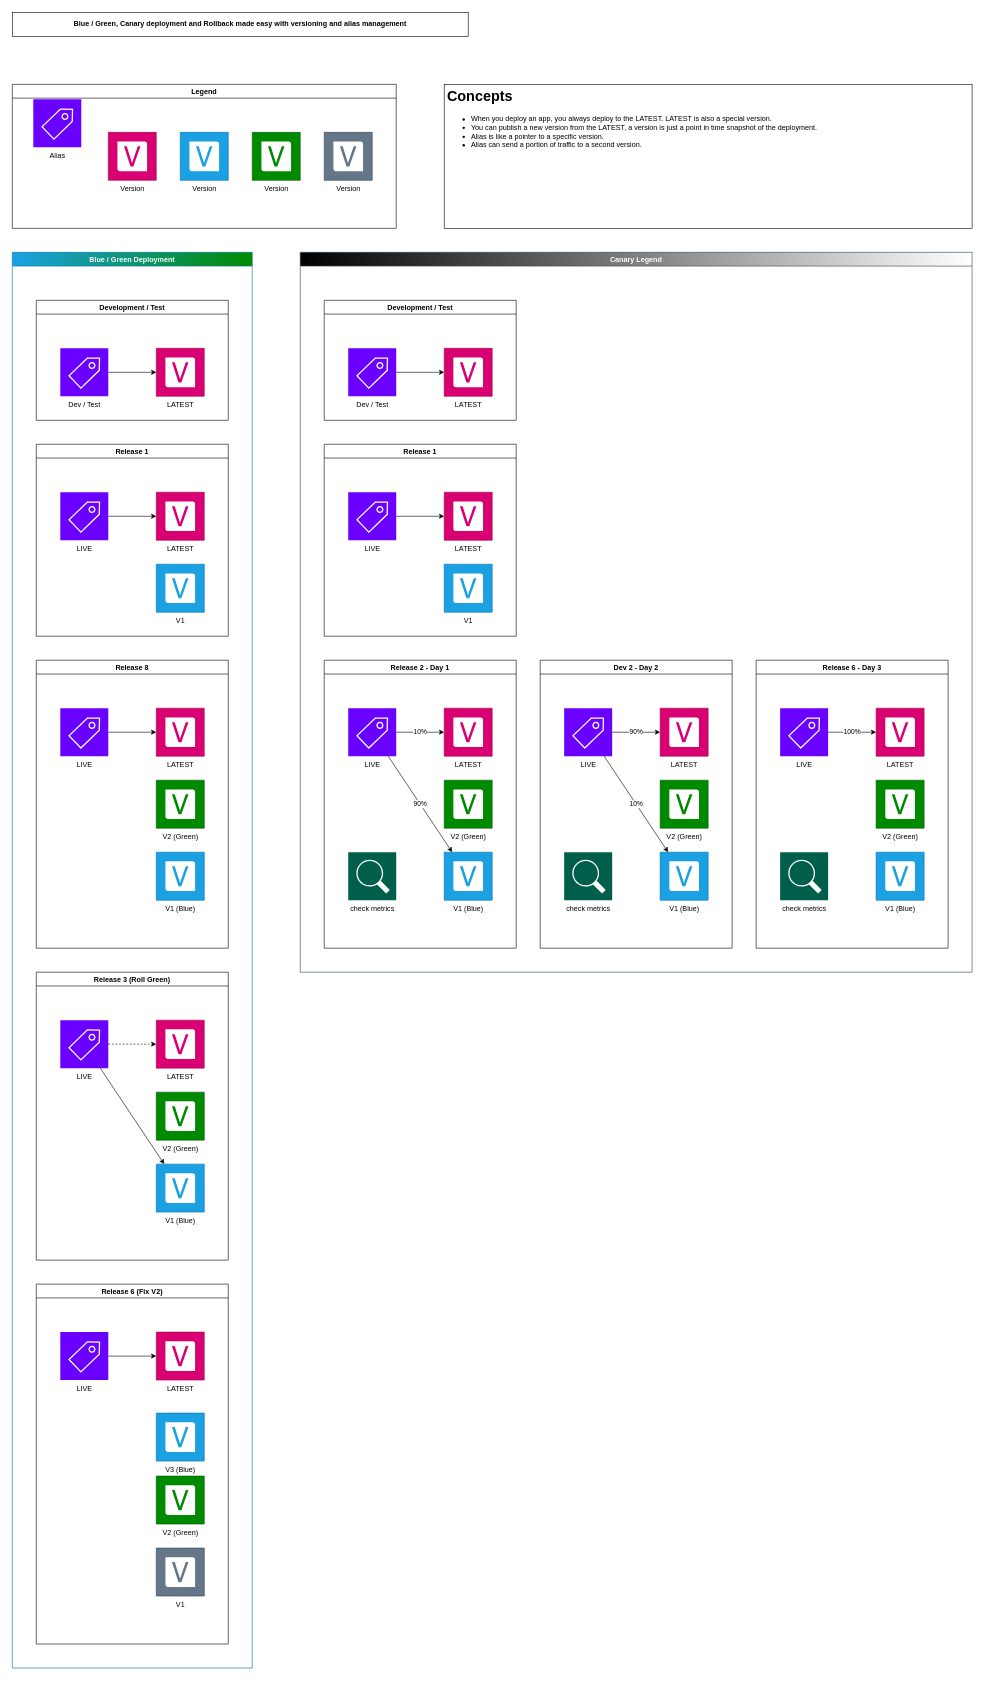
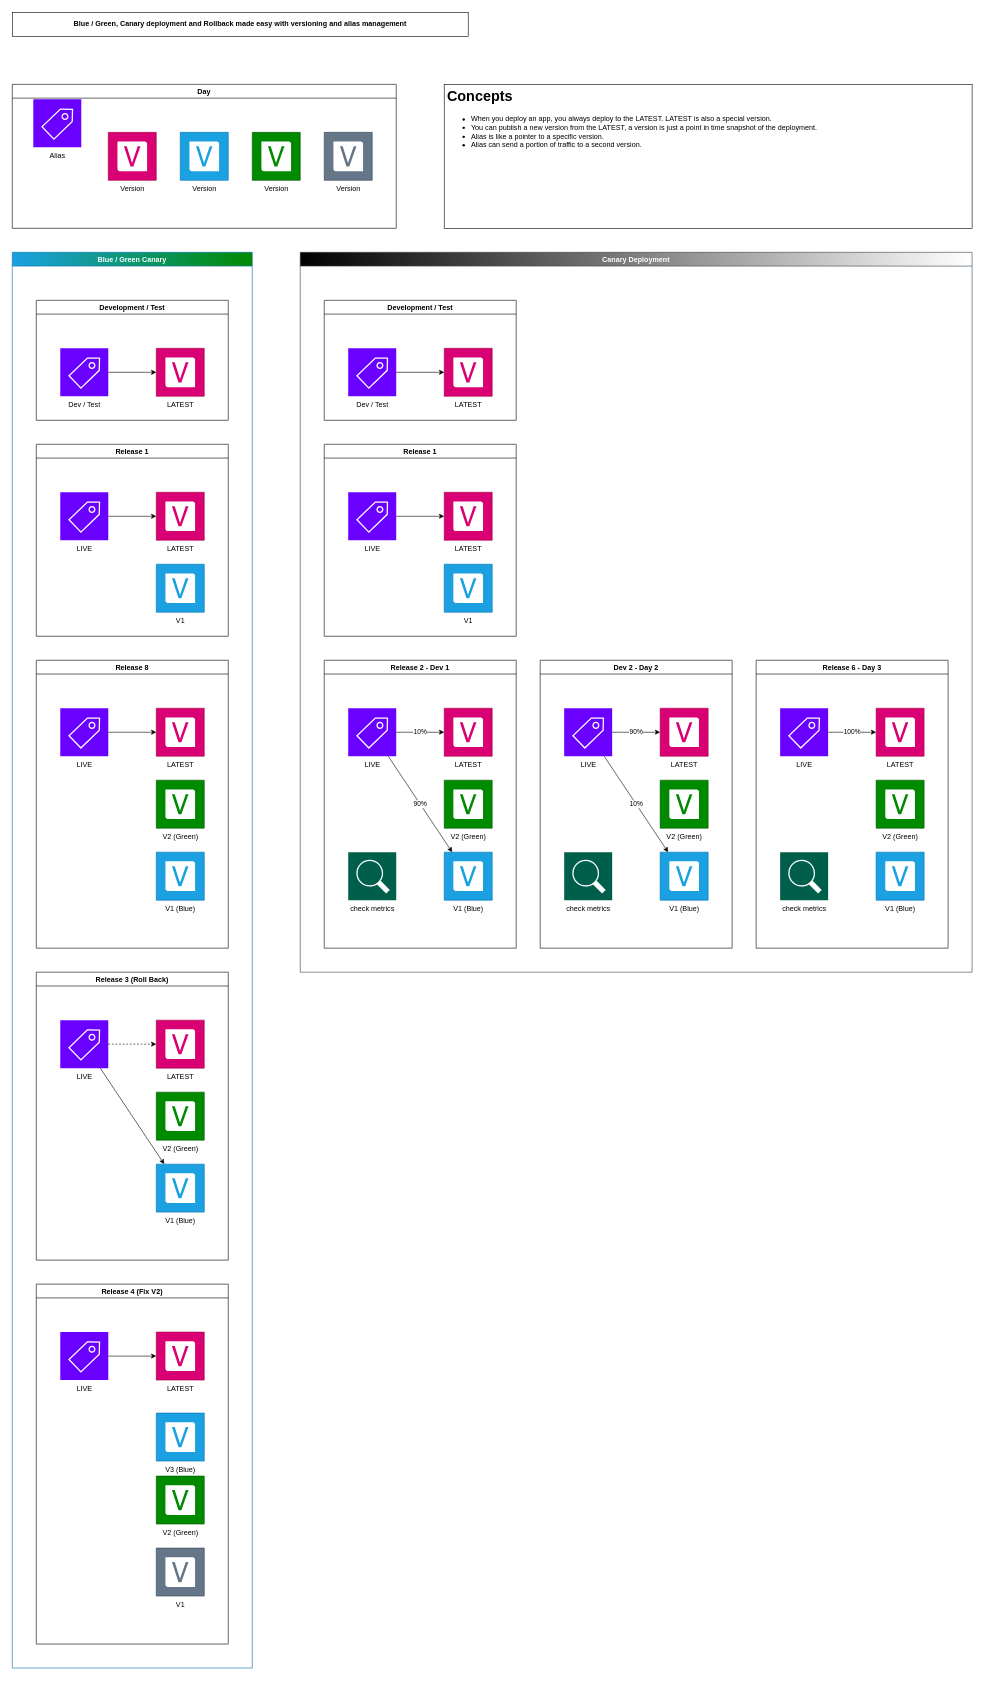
(204, 92) -> (204, 92)
(132, 260) -> (132, 260)
(636, 260) -> (636, 260)
(420, 668) -> (420, 668)
(132, 980) -> (132, 980)
(132, 1292) -> (132, 1292)
